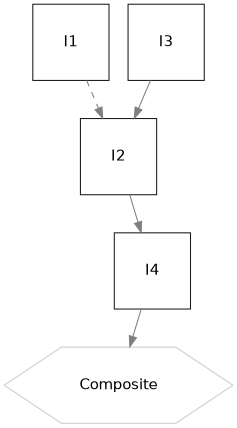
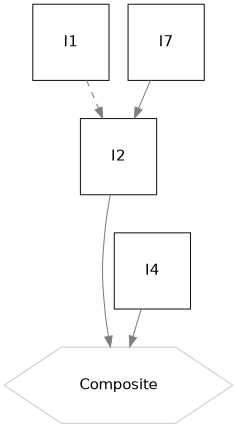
(166, 42) -> (166, 42)
(134, 209) -> (103, 266)
